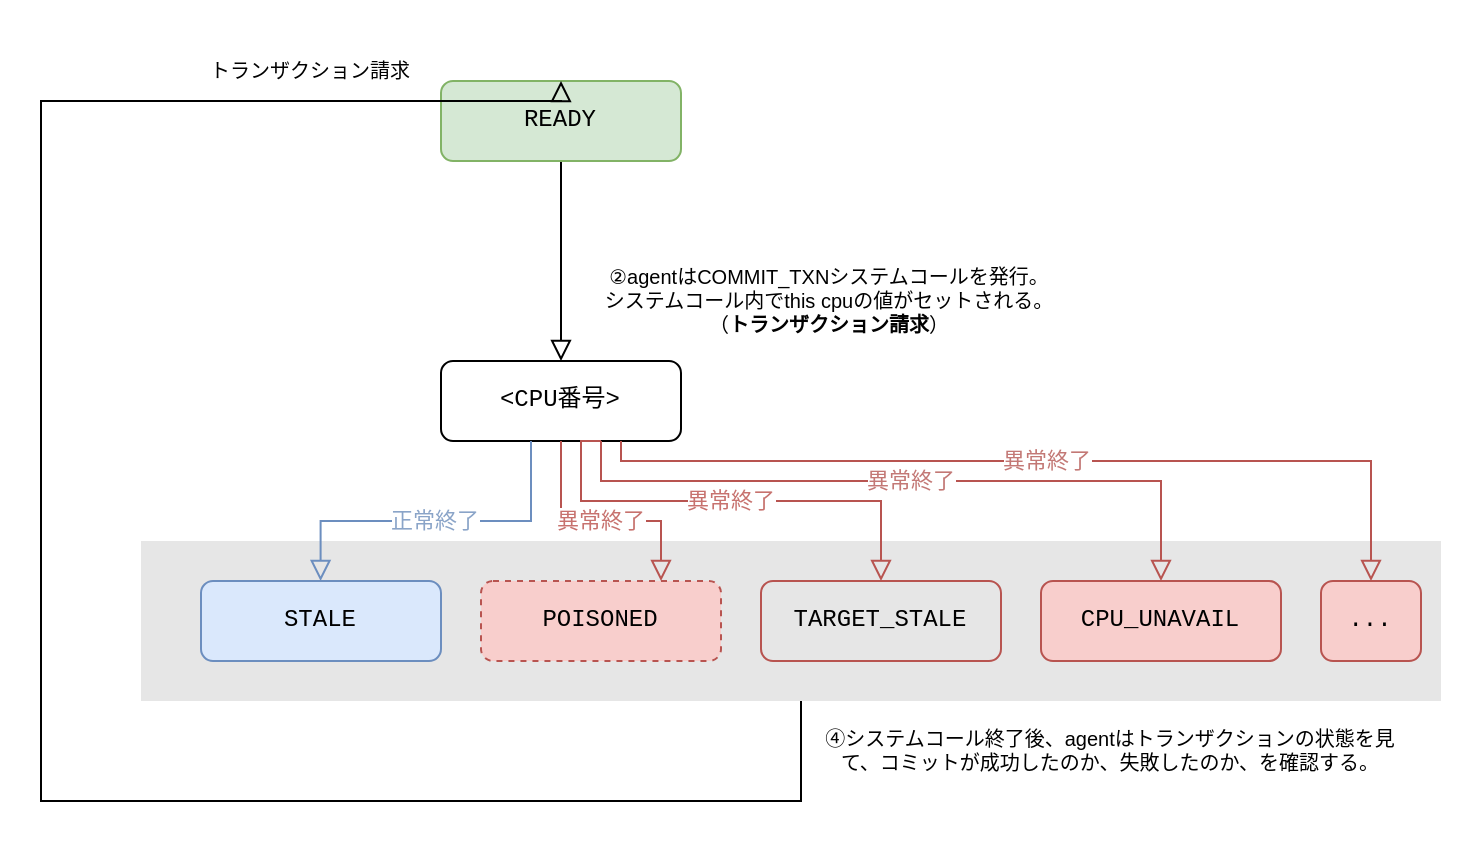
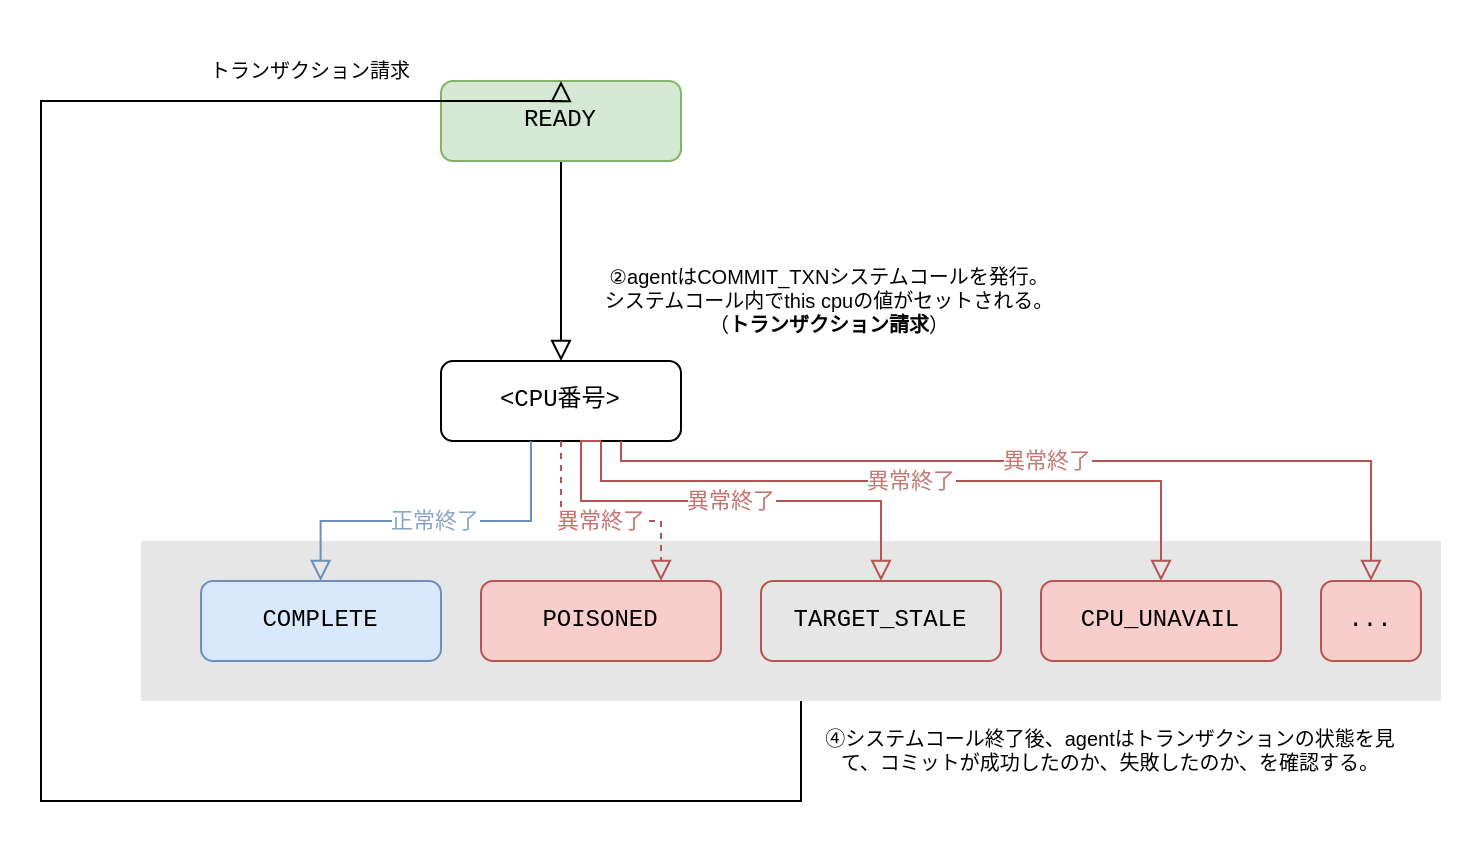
(561, 477) -> (561, 477)
(321, 621) -> (321, 621)
(601, 621) -> (601, 621)
